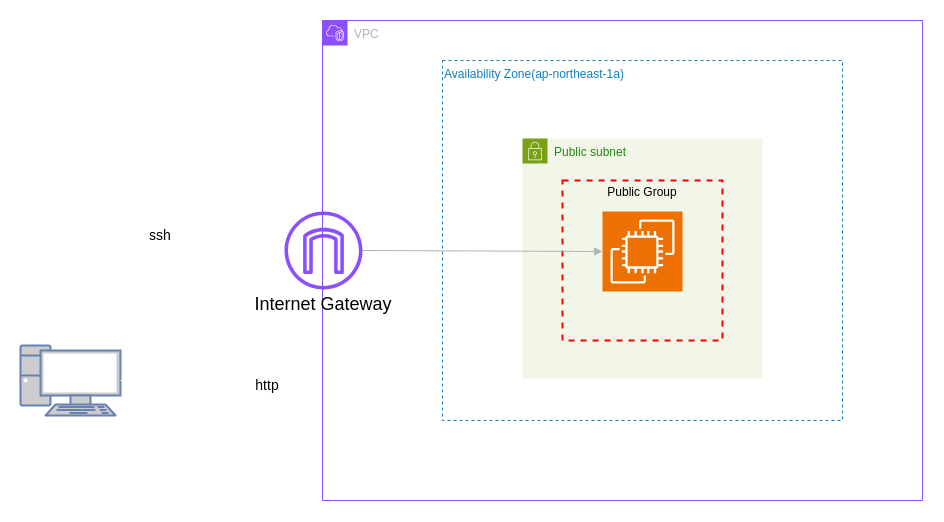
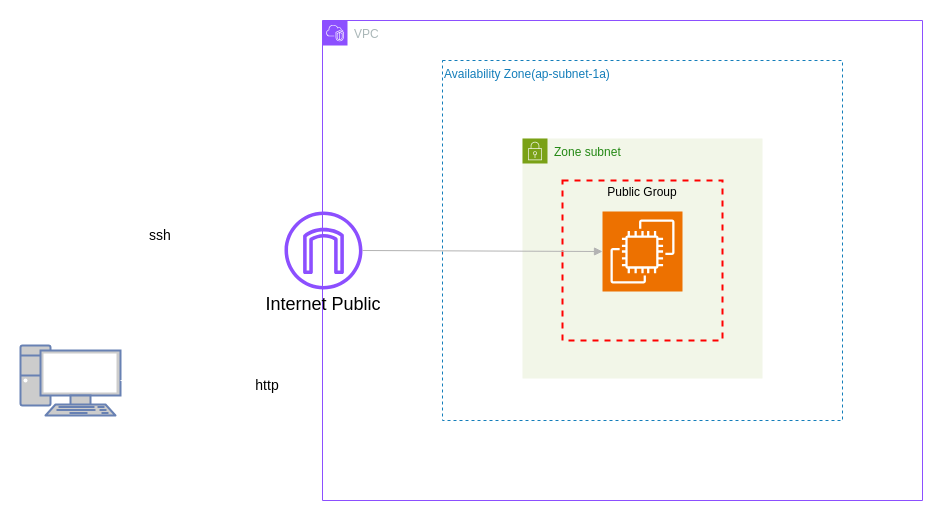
(549, 75) -> (539, 75)
(594, 153) -> (590, 153)
(324, 305) -> (324, 305)
